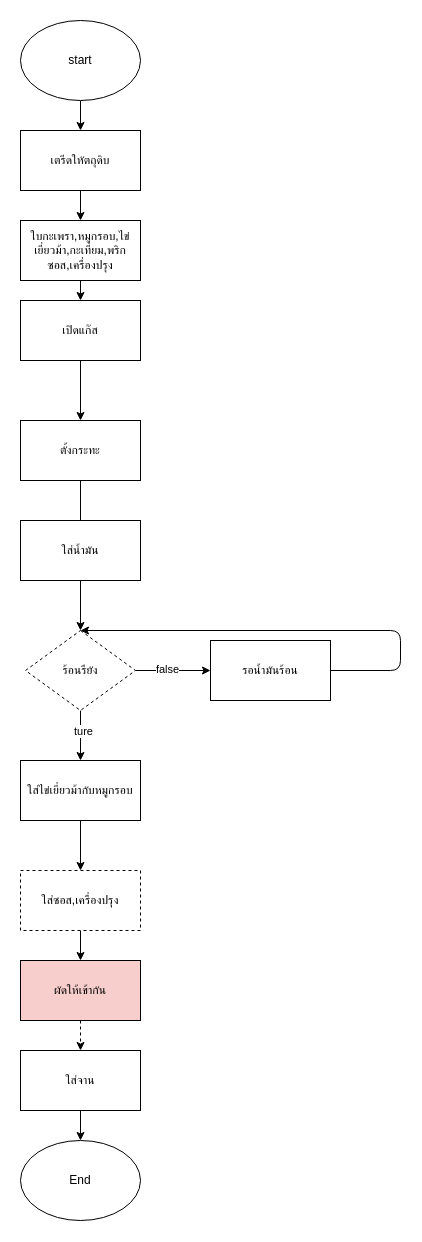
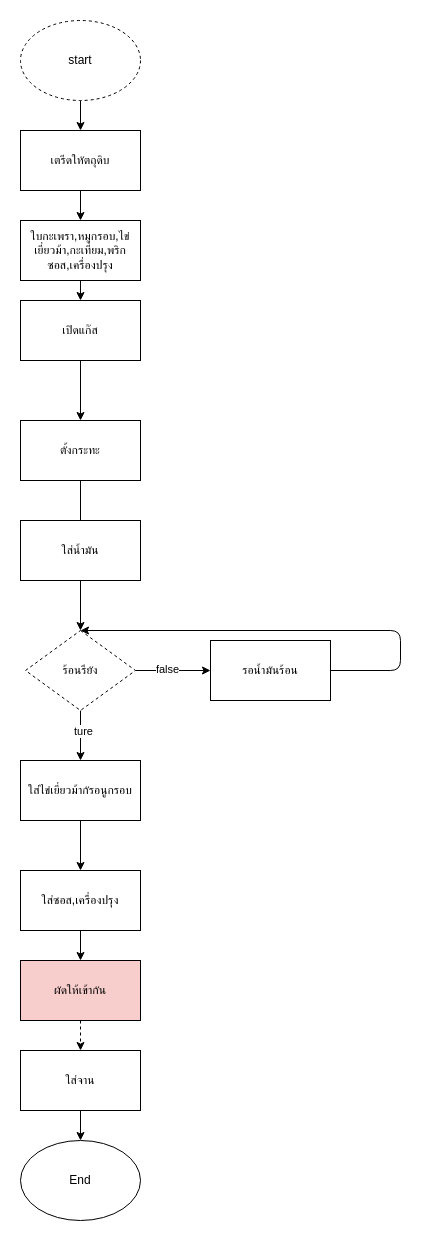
(81, 61) -> (81, 61)
(81, 791) -> (81, 791)
(81, 901) -> (81, 901)
